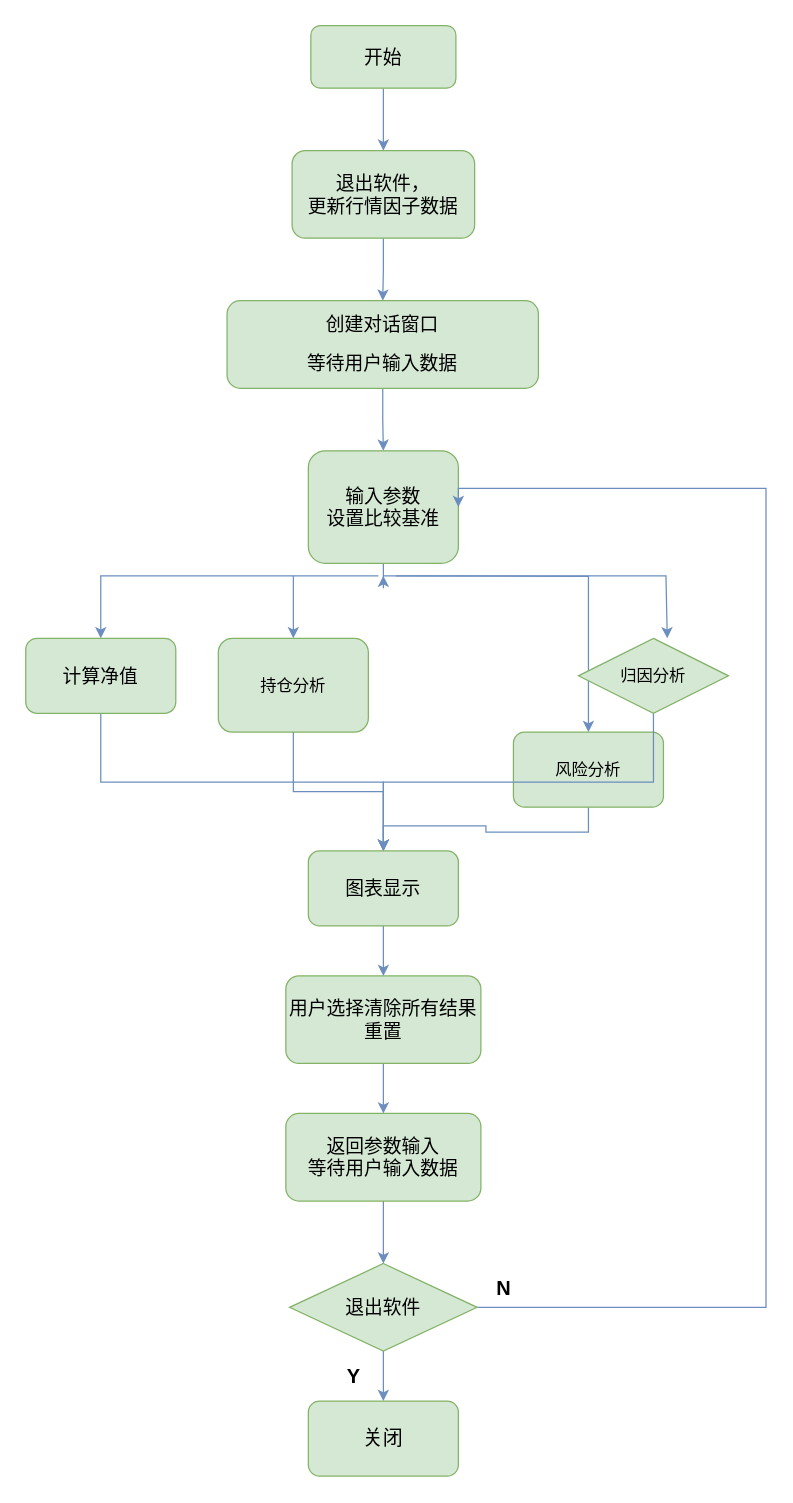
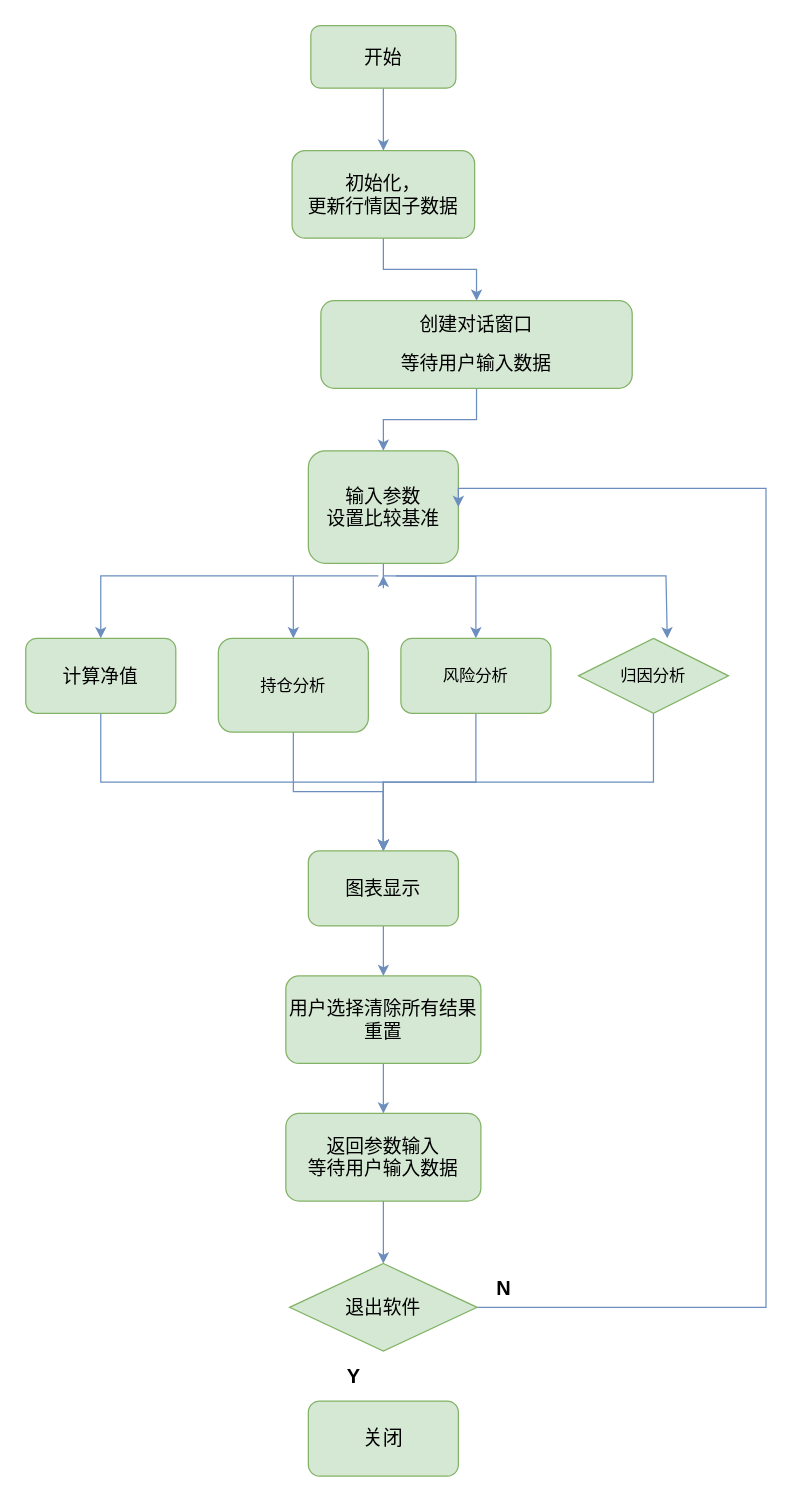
(383, 194) -> (383, 194)
(383, 344) -> (476, 344)
(588, 769) -> (476, 676)
(383, 1372) -> none
